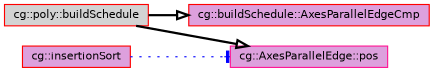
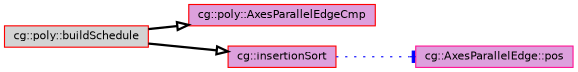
(309, 15) -> (282, 15)
(186, 35) -> (182, 47)
